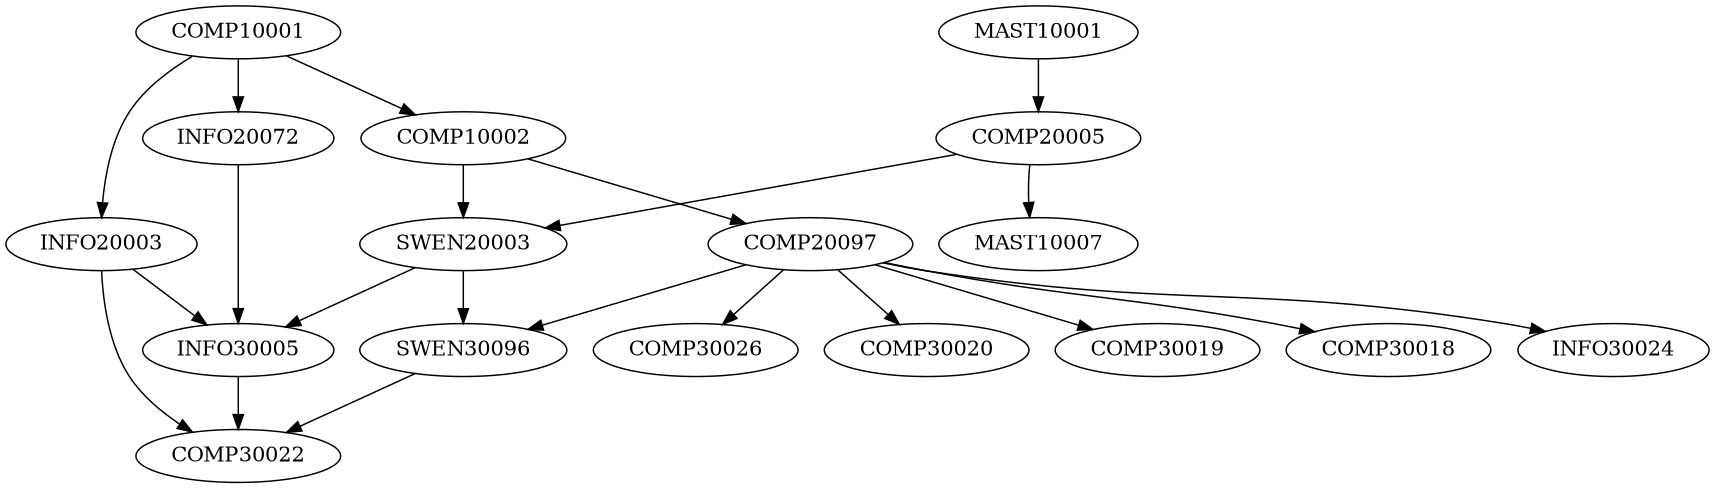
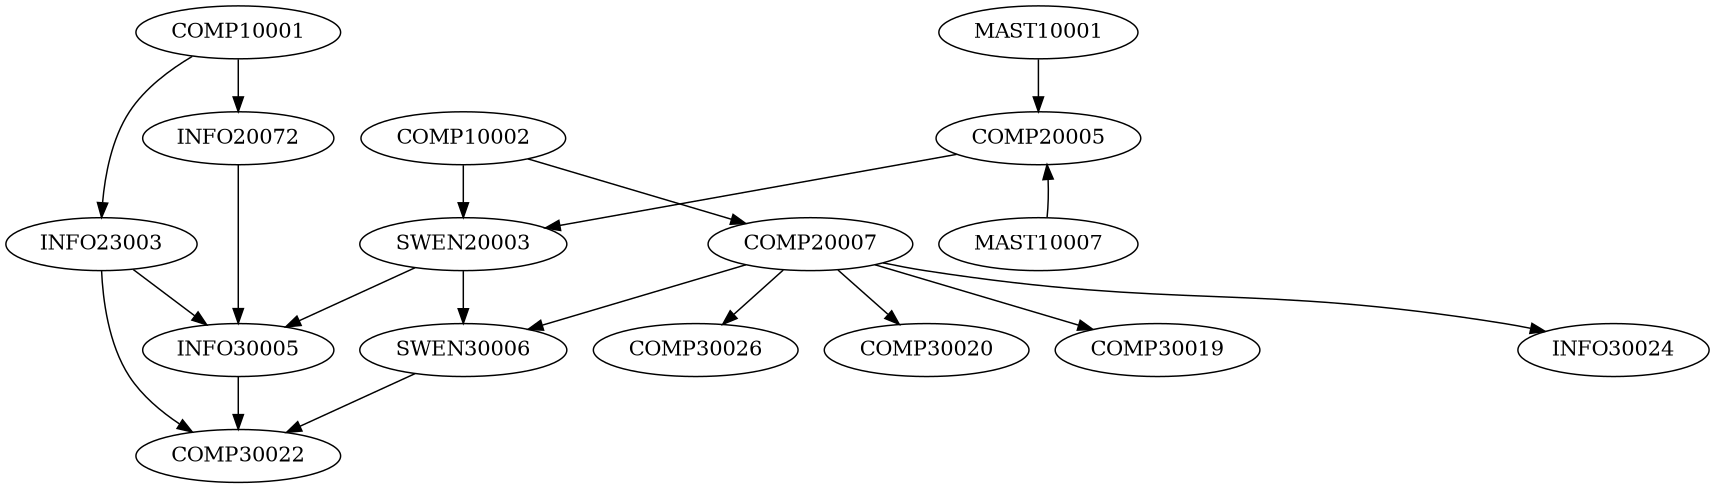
(344, 82) -> none
(1029, 184) -> (1048, 198)
(101, 244) -> (101, 244)
(810, 244) -> (810, 244)
(463, 350) -> (463, 350)
(1388, 350) -> none
